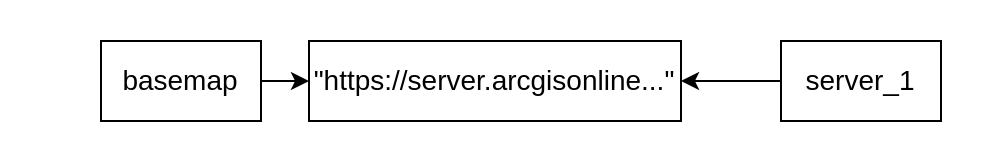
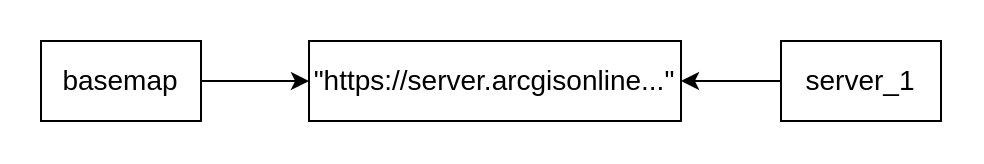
(181, 81) -> (121, 81)
